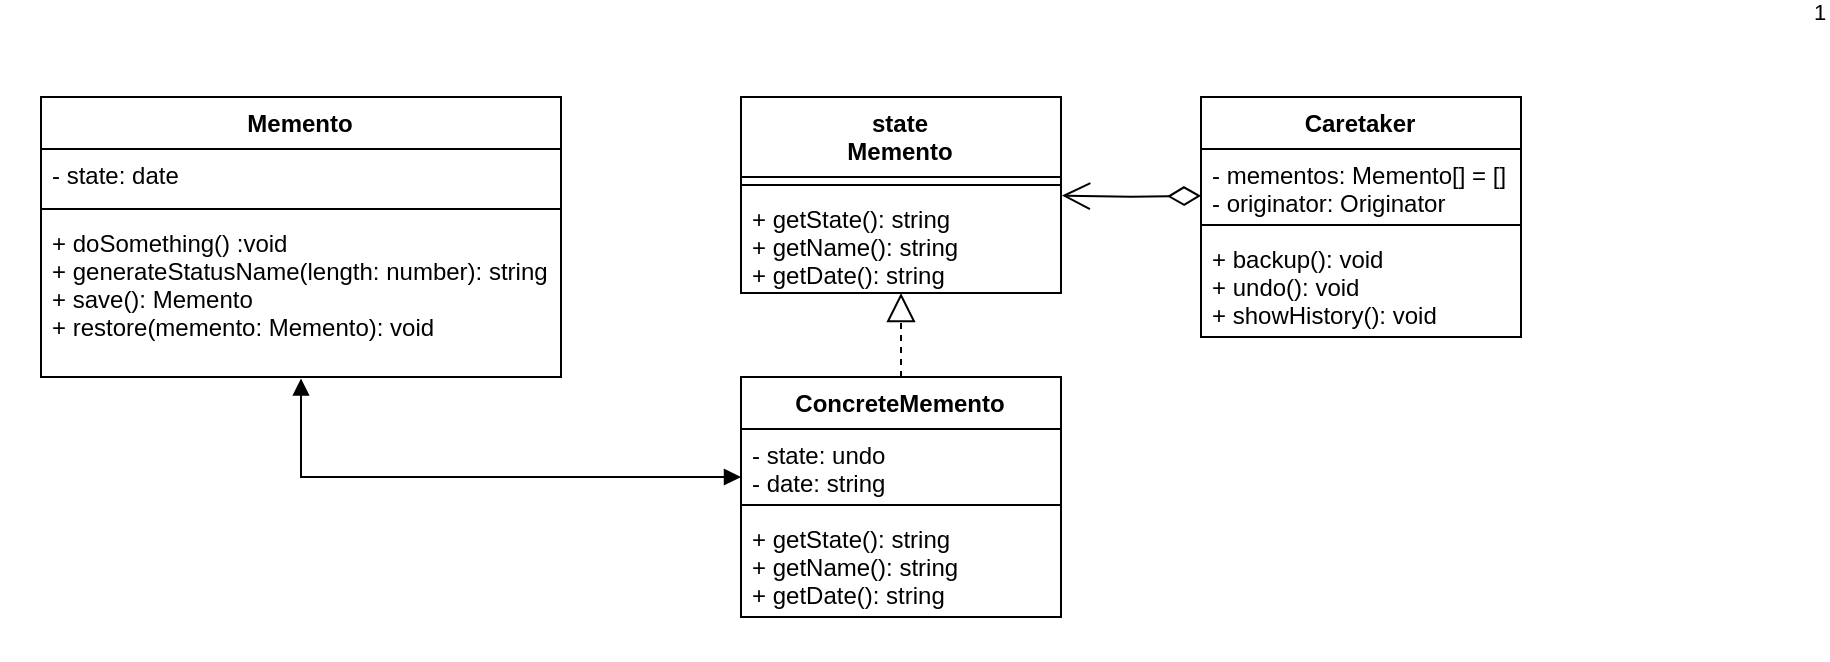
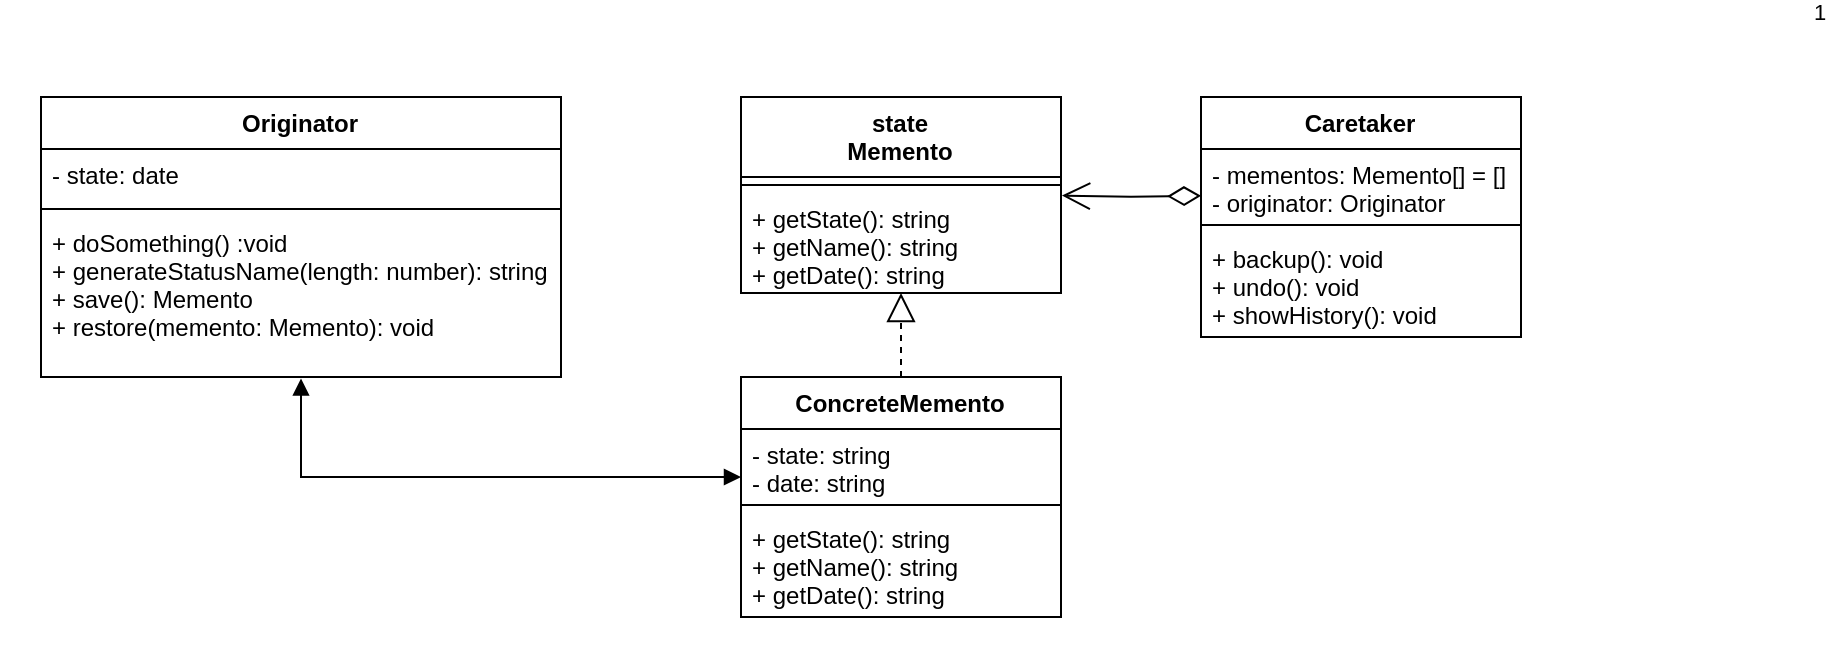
(300, 124) -> (300, 124)
(830, 456) -> (840, 456)
